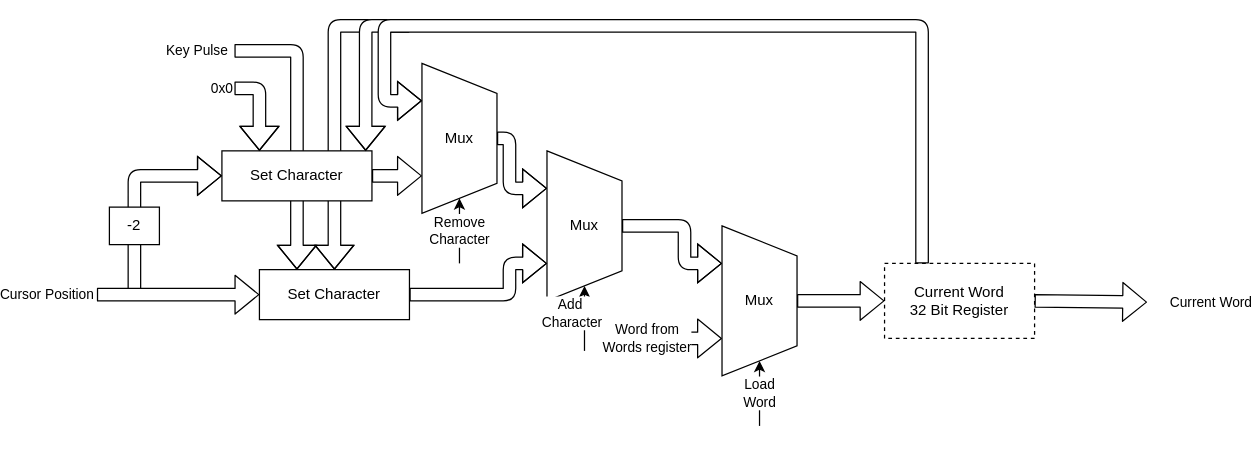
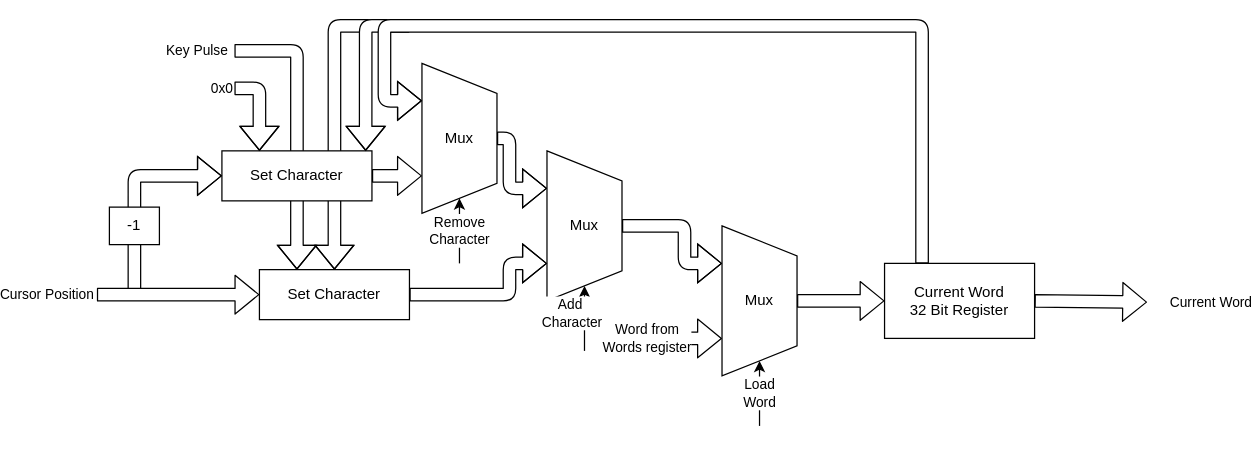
(134, 226) -> (134, 226)
(959, 301) -> (959, 301)
